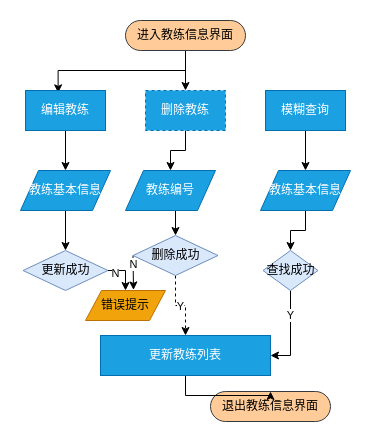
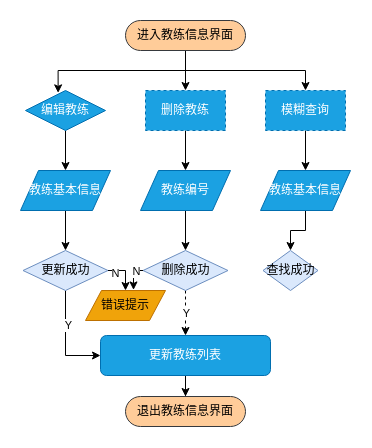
none -> (253, 71)
(66, 111) -> (66, 111)
(306, 111) -> (306, 111)
(171, 191) -> (186, 191)
(176, 256) -> (186, 271)
(291, 330) -> none
none -> (66, 337)
(186, 356) -> (186, 356)
(271, 407) -> (186, 412)
